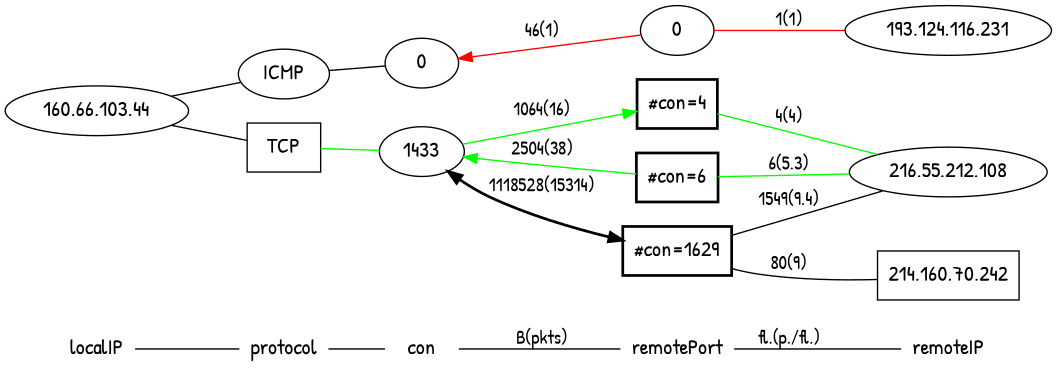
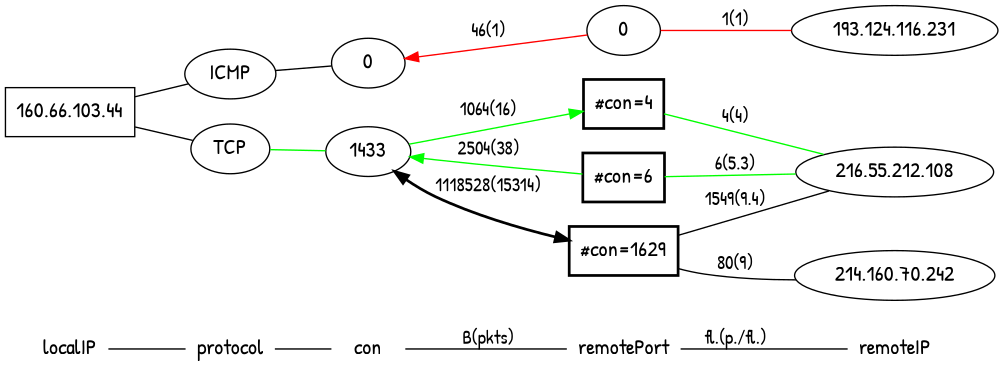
(97, 111) -> (70, 112)
(284, 148) -> (230, 149)
(948, 275) -> (895, 275)
